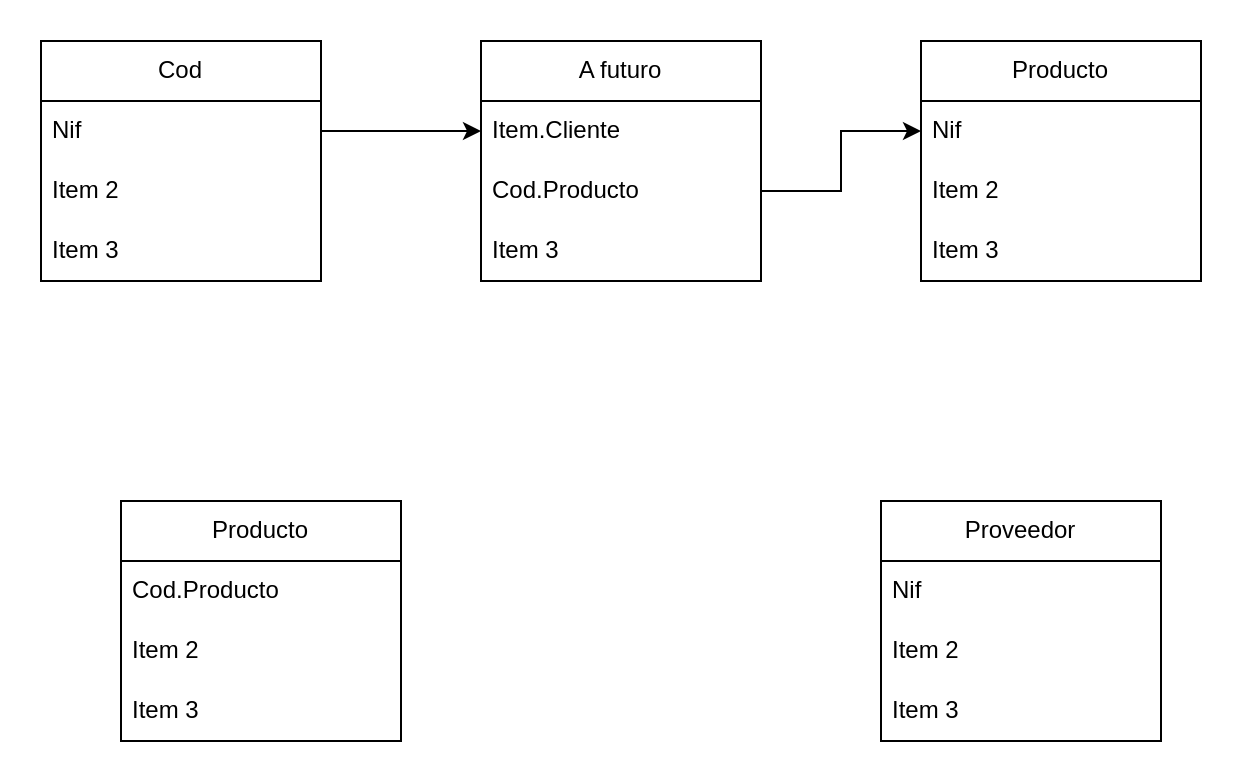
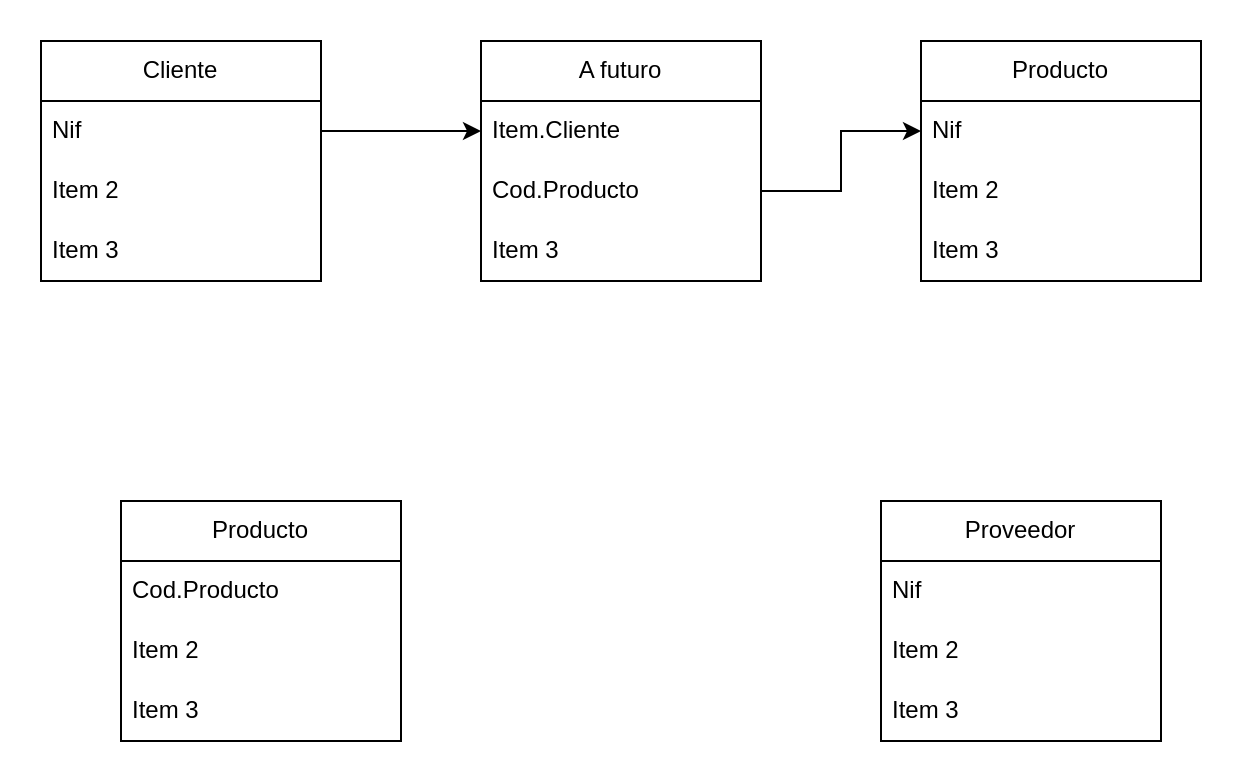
(181, 71) -> (181, 71)
